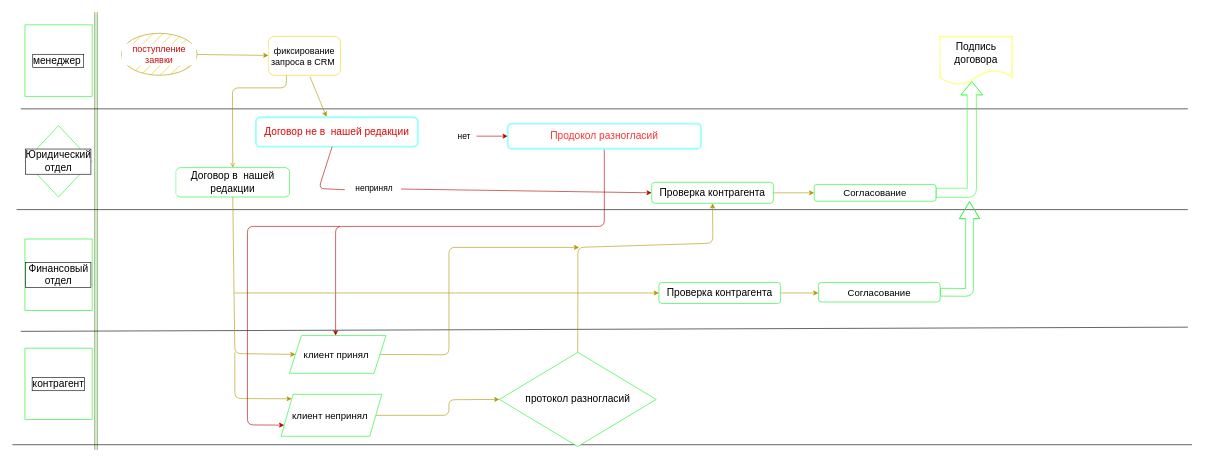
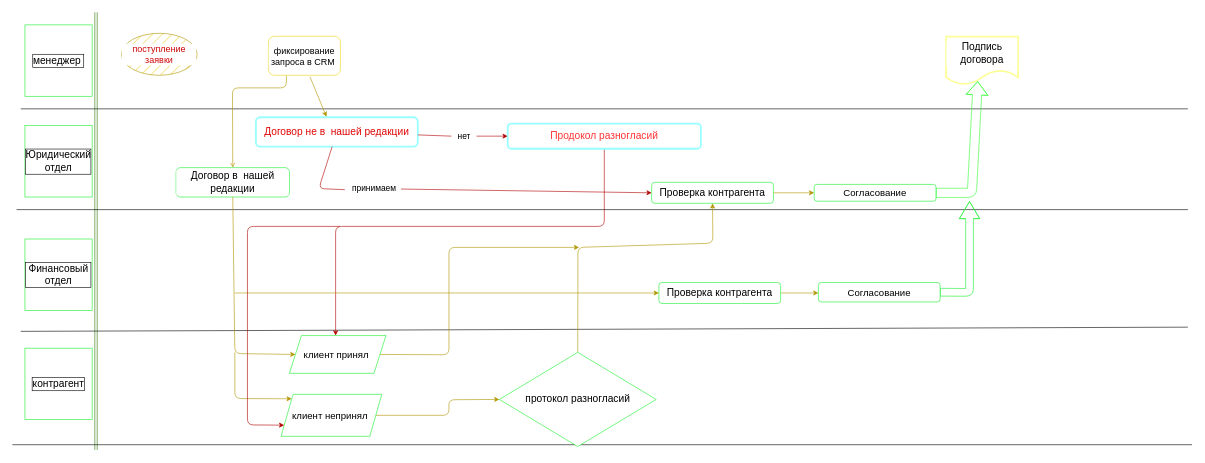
(204, 55) -> none
(977, 61) -> (983, 61)
none -> (434, 136)
(59, 161) -> (59, 161)
(374, 189) -> (374, 189)
